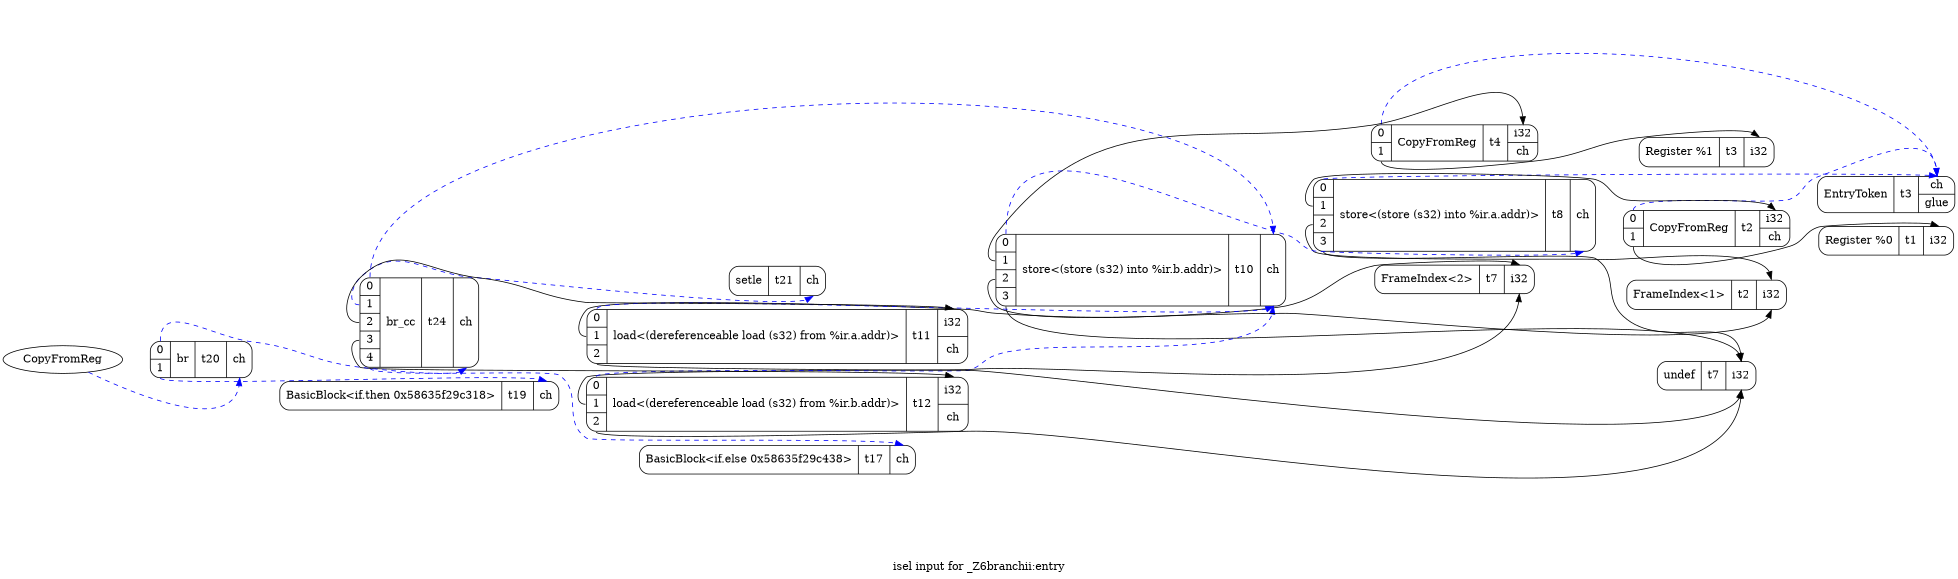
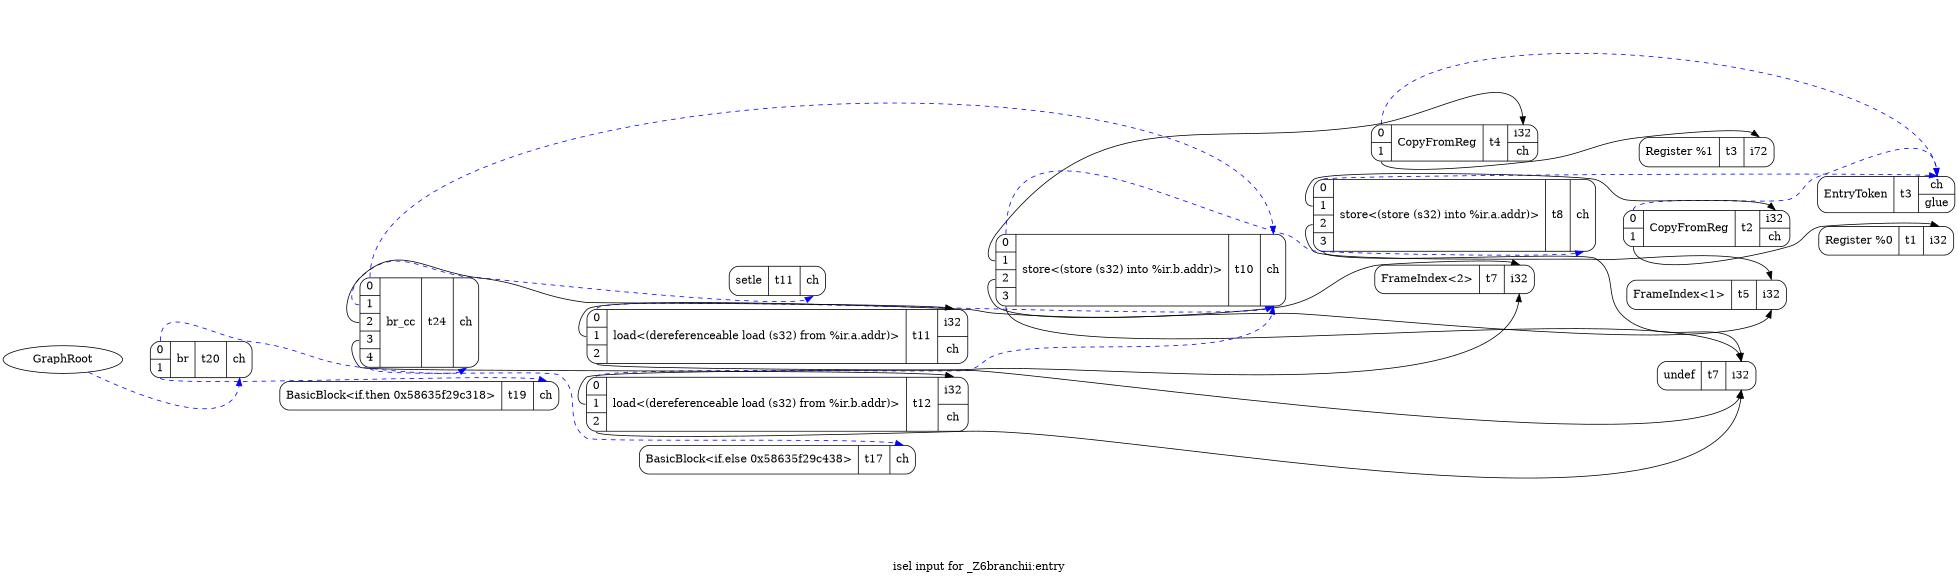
(1759, 152) -> (1759, 152)
(784, 281) -> (784, 281)
(1744, 294) -> (1744, 294)
(63, 360) -> (63, 360)
